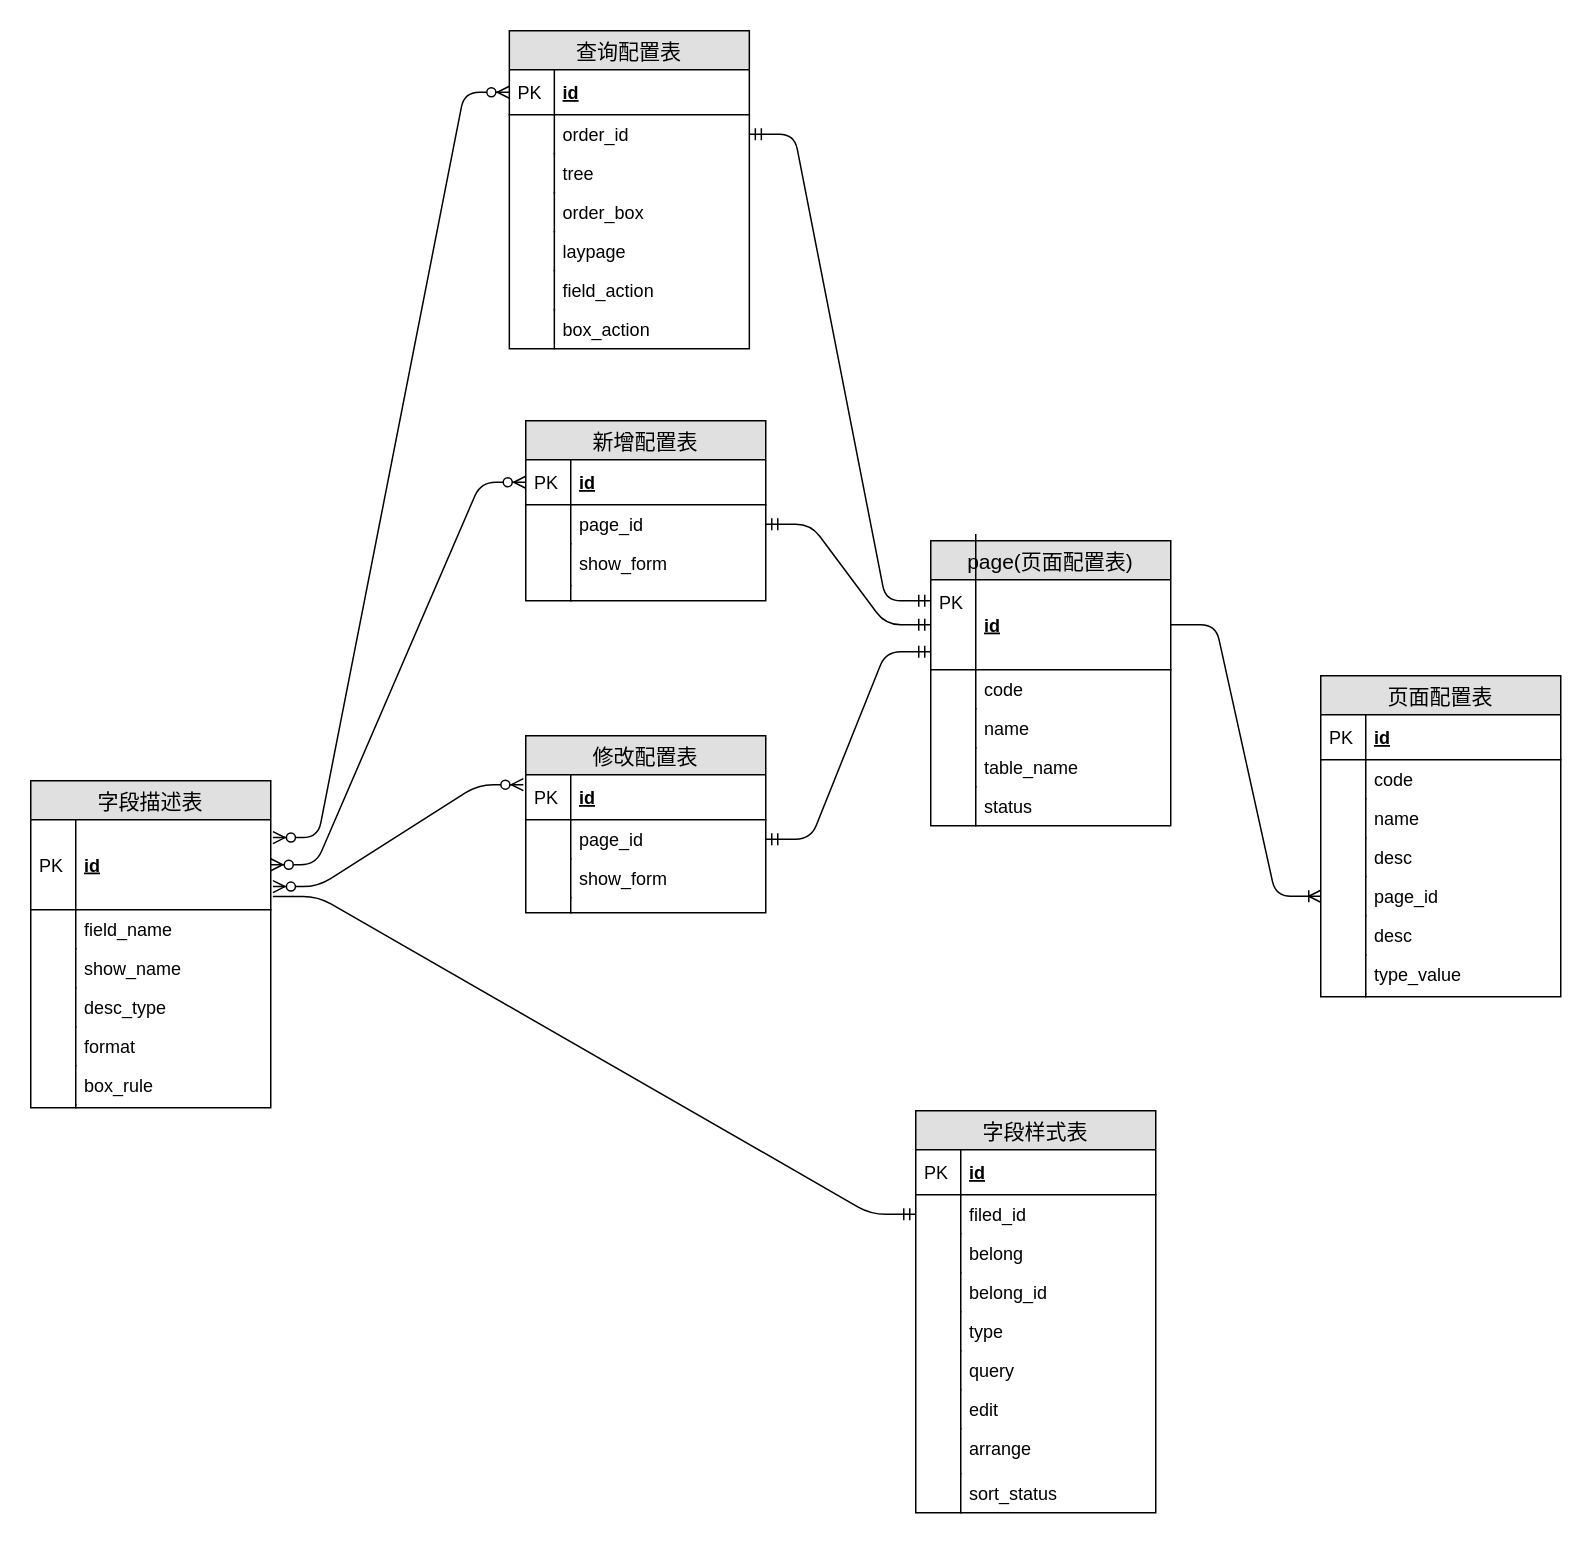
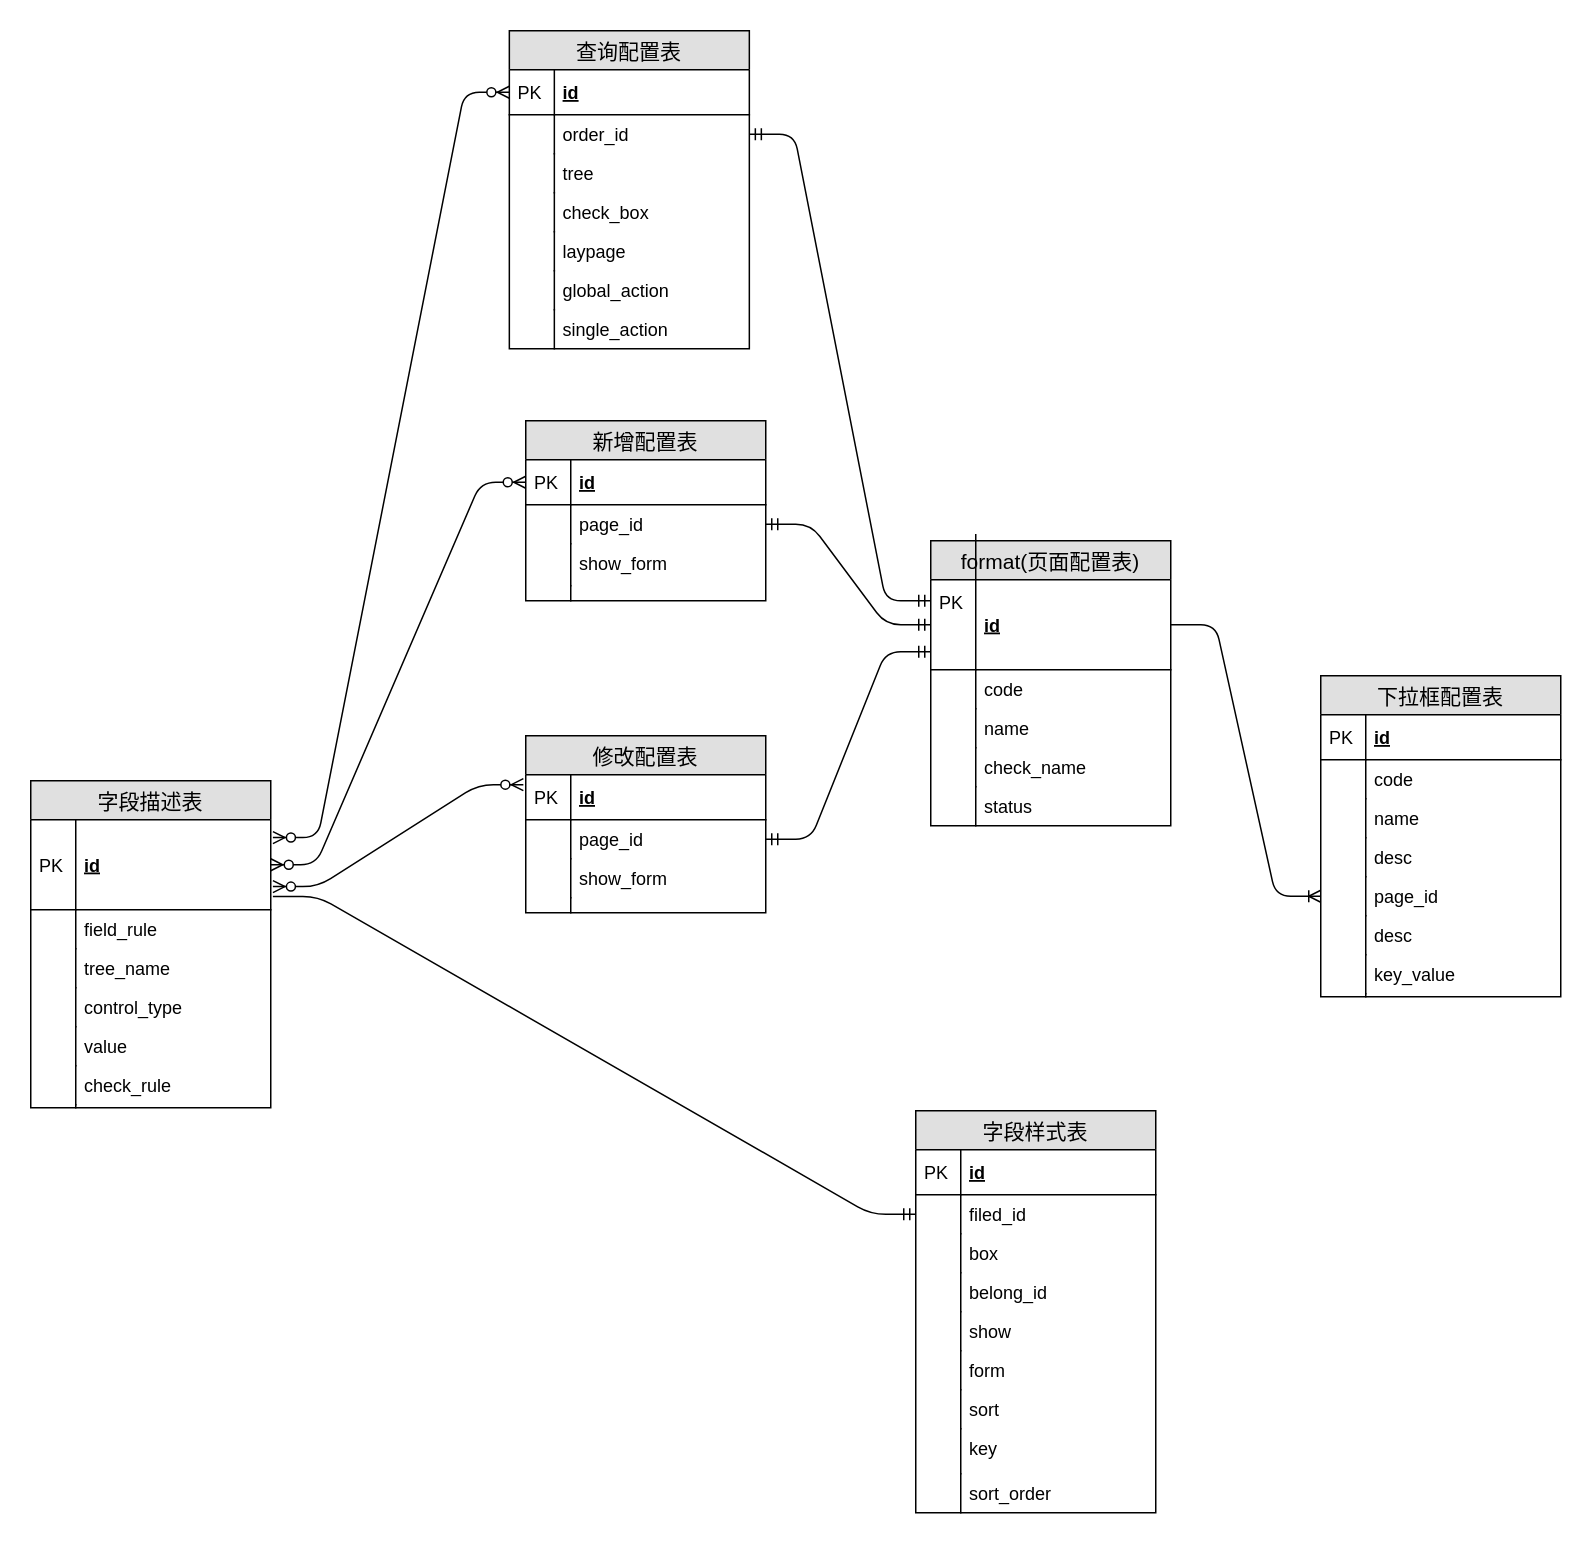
(608, 213) -> (608, 213)
(616, 291) -> (621, 291)
(611, 330) -> (621, 330)
(1050, 562) -> (1050, 562)
(1440, 697) -> (1440, 697)
(1032, 768) -> (1034, 768)
(130, 930) -> (127, 930)
(129, 969) -> (129, 969)
(1422, 975) -> (1417, 975)
(129, 1008) -> (142, 1008)
(114, 1047) -> (107, 1047)
(122, 1086) -> (132, 1086)
(997, 1254) -> (984, 1254)
(989, 1332) -> (989, 1332)
(994, 1371) -> (989, 1371)
(987, 1410) -> (989, 1410)
(1004, 1449) -> (984, 1449)
(1024, 1494) -> (1019, 1494)
